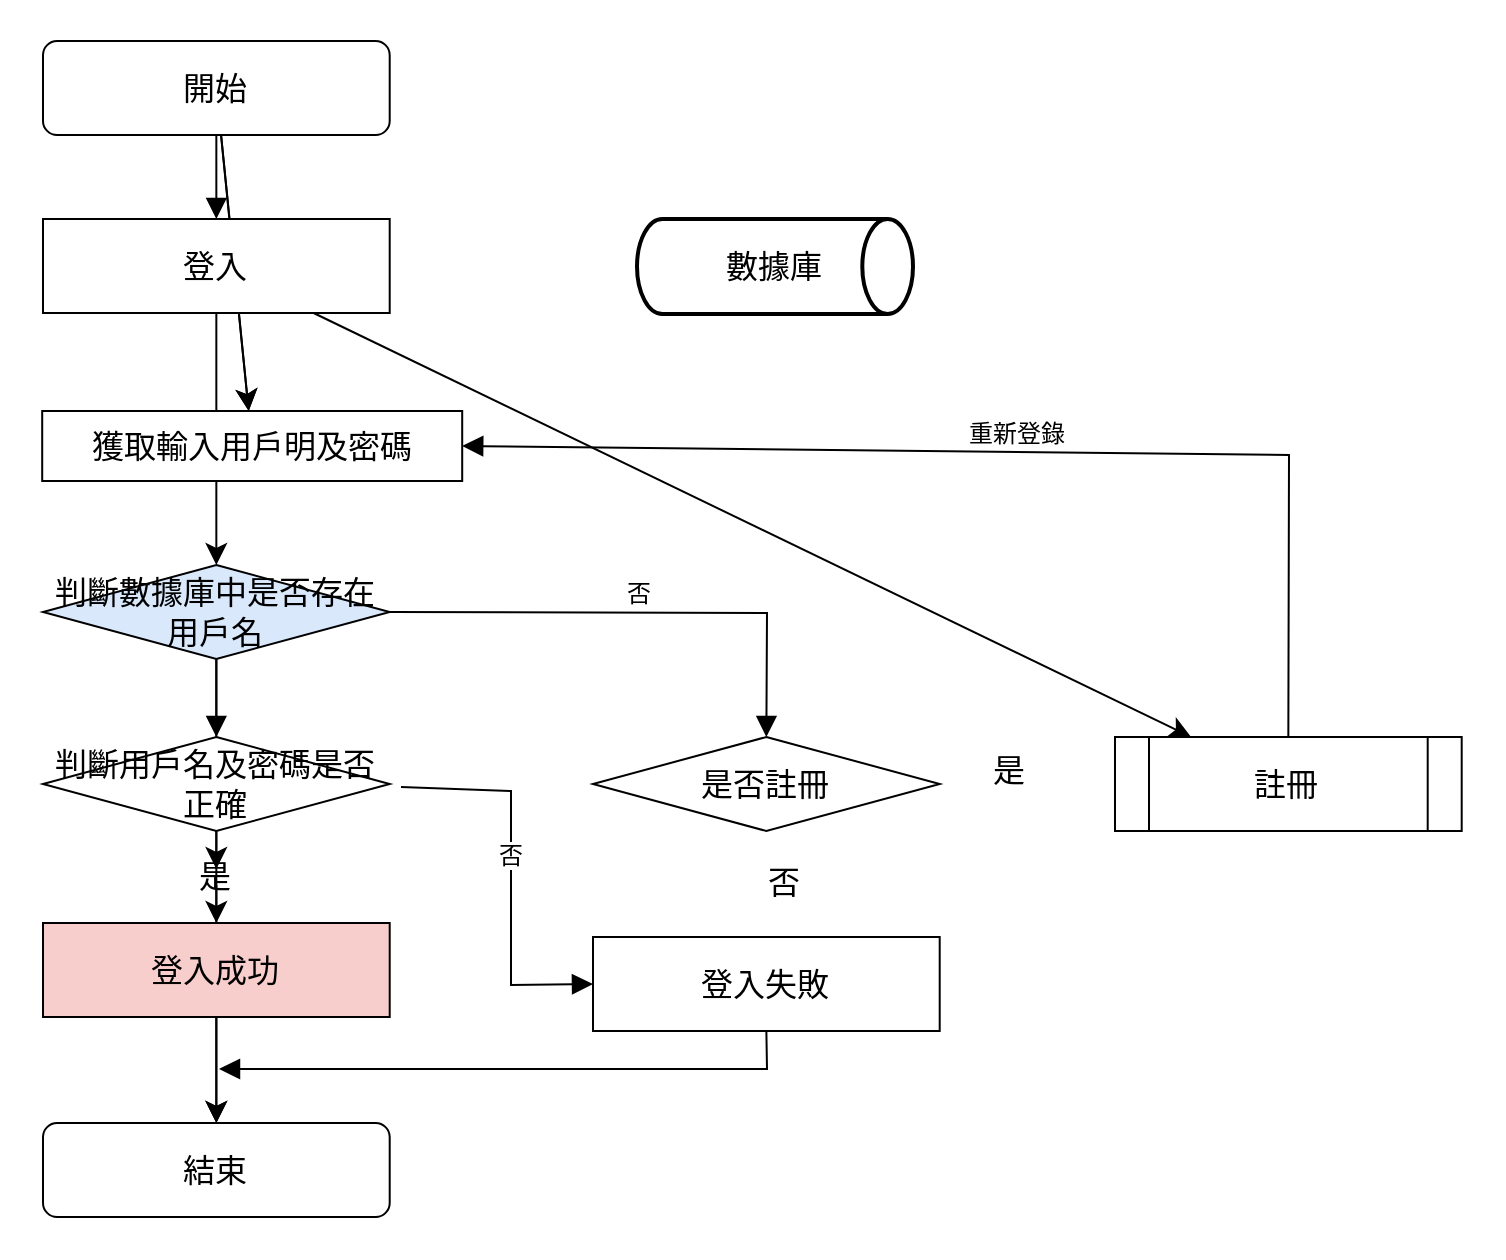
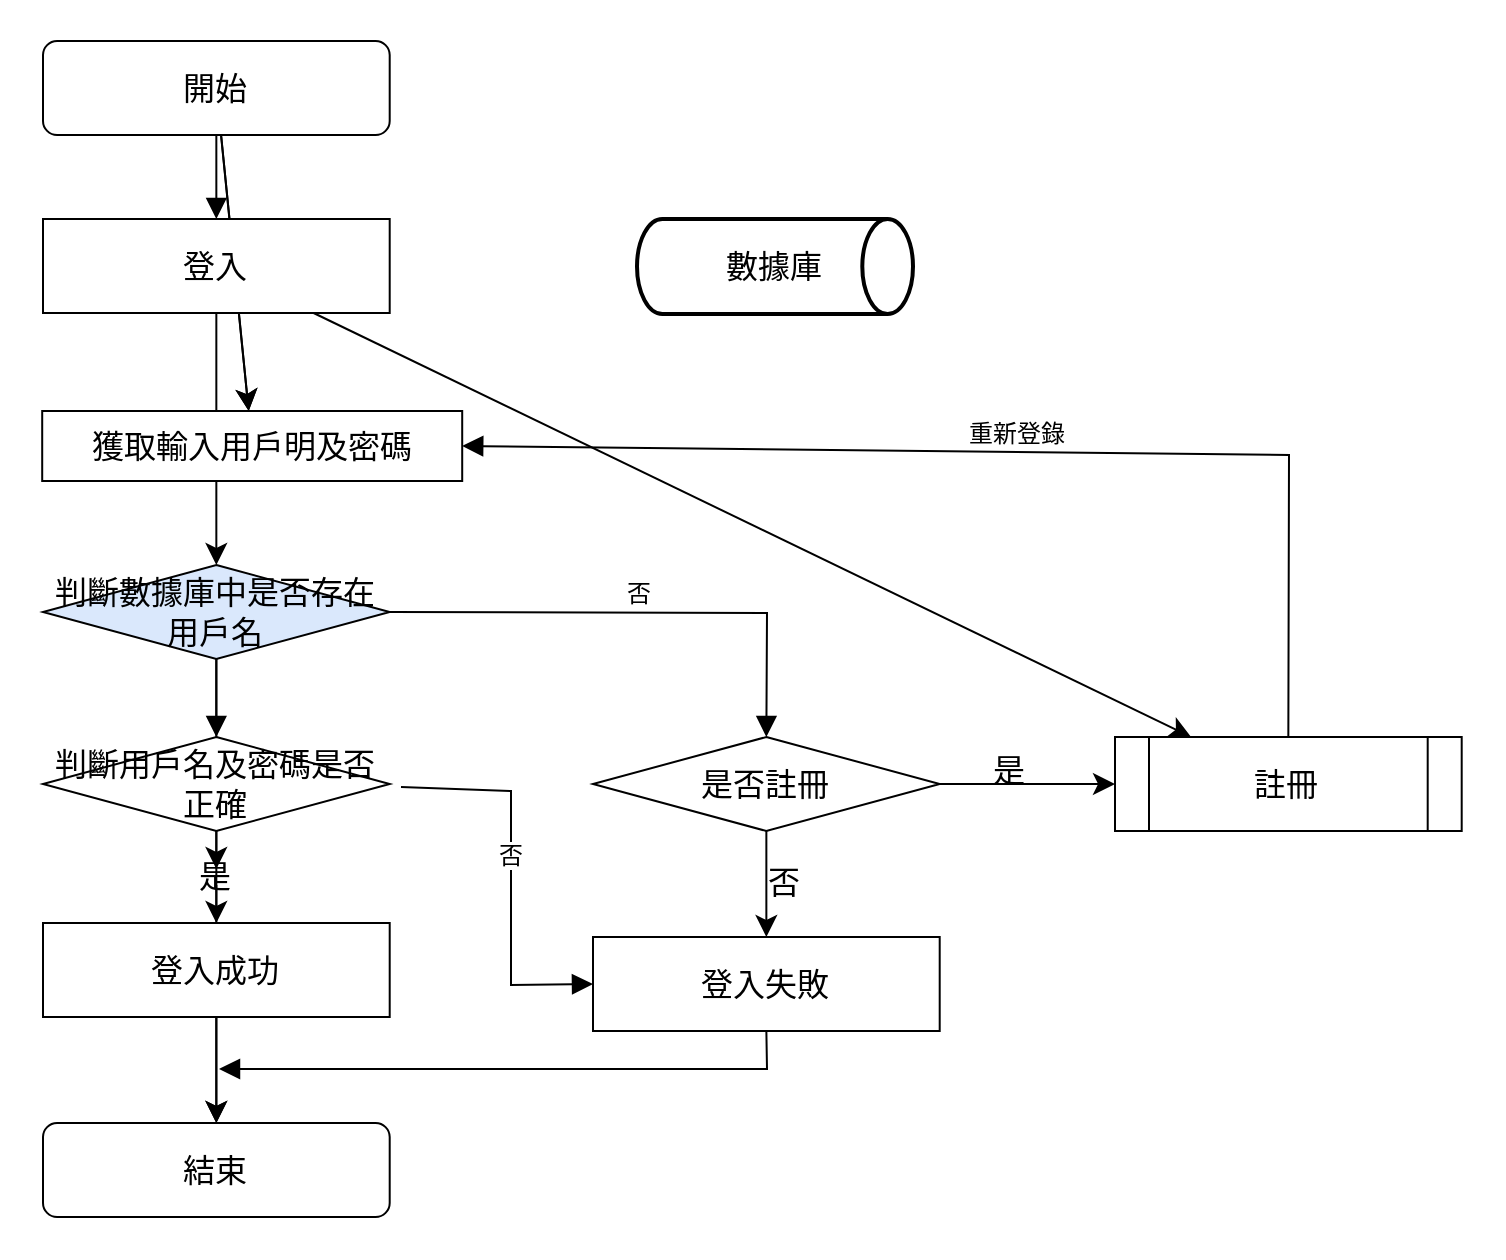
none -> (1021, 784)
none -> (766, 877)
(216, 970) -> (216, 970)
